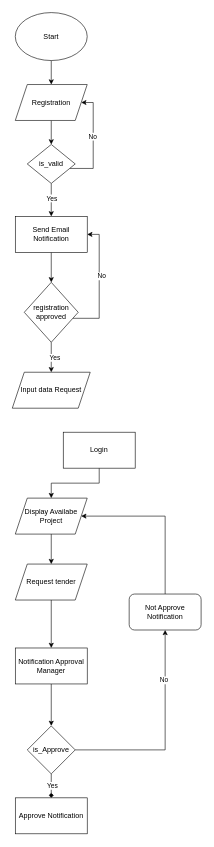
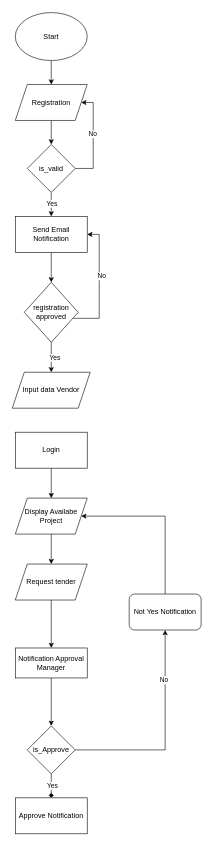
(51, 164) -> (51, 168)
(51, 390) -> (51, 390)
(99, 450) -> (51, 450)
(165, 612) -> (165, 612)
(51, 666) -> (51, 663)
